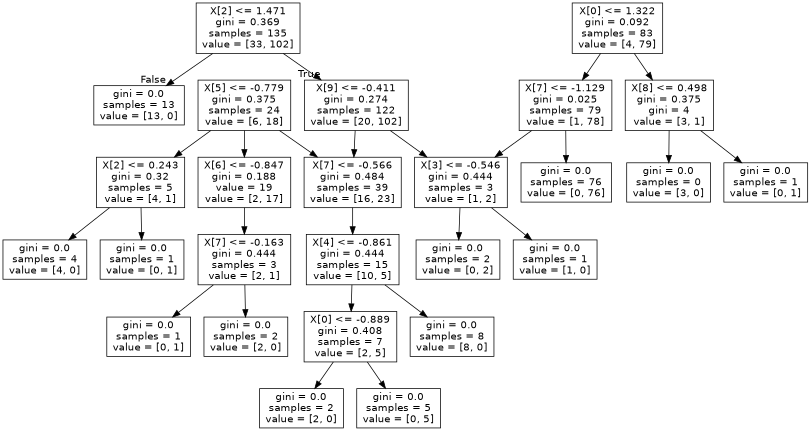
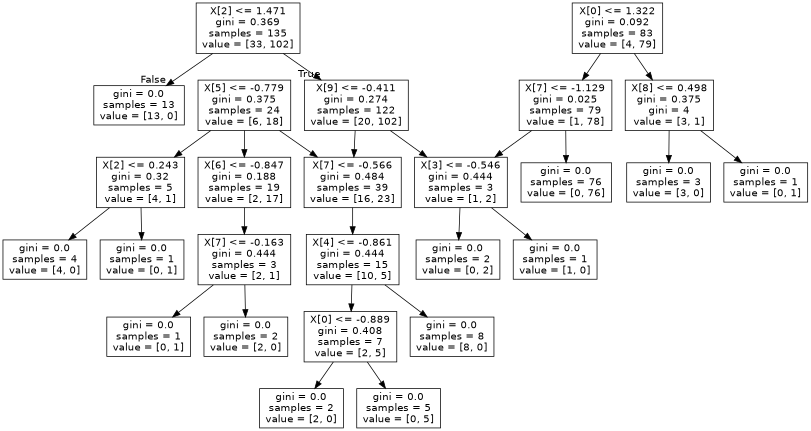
(244, 182) -> (244, 182)
(669, 182) -> (669, 182)
